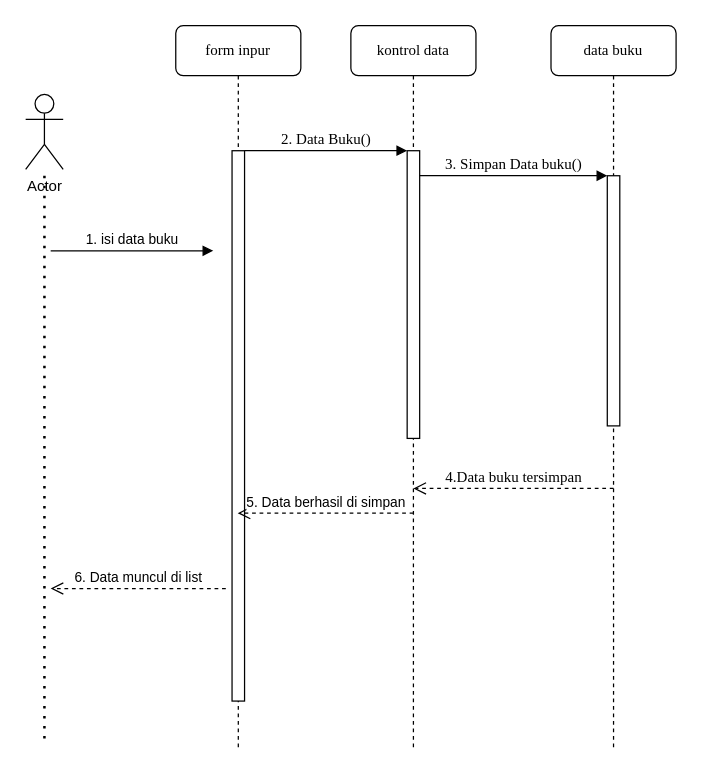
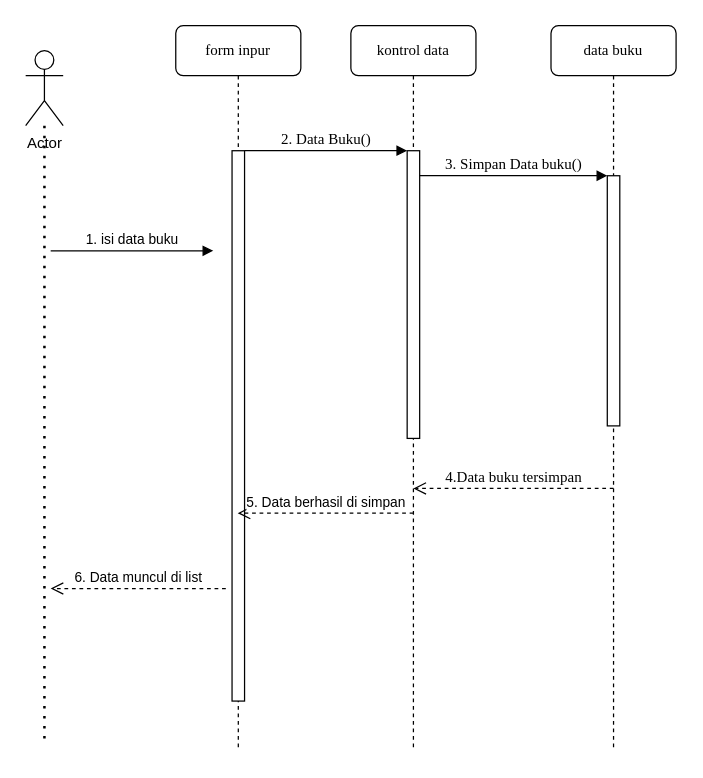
(44, 132) -> (44, 88)
